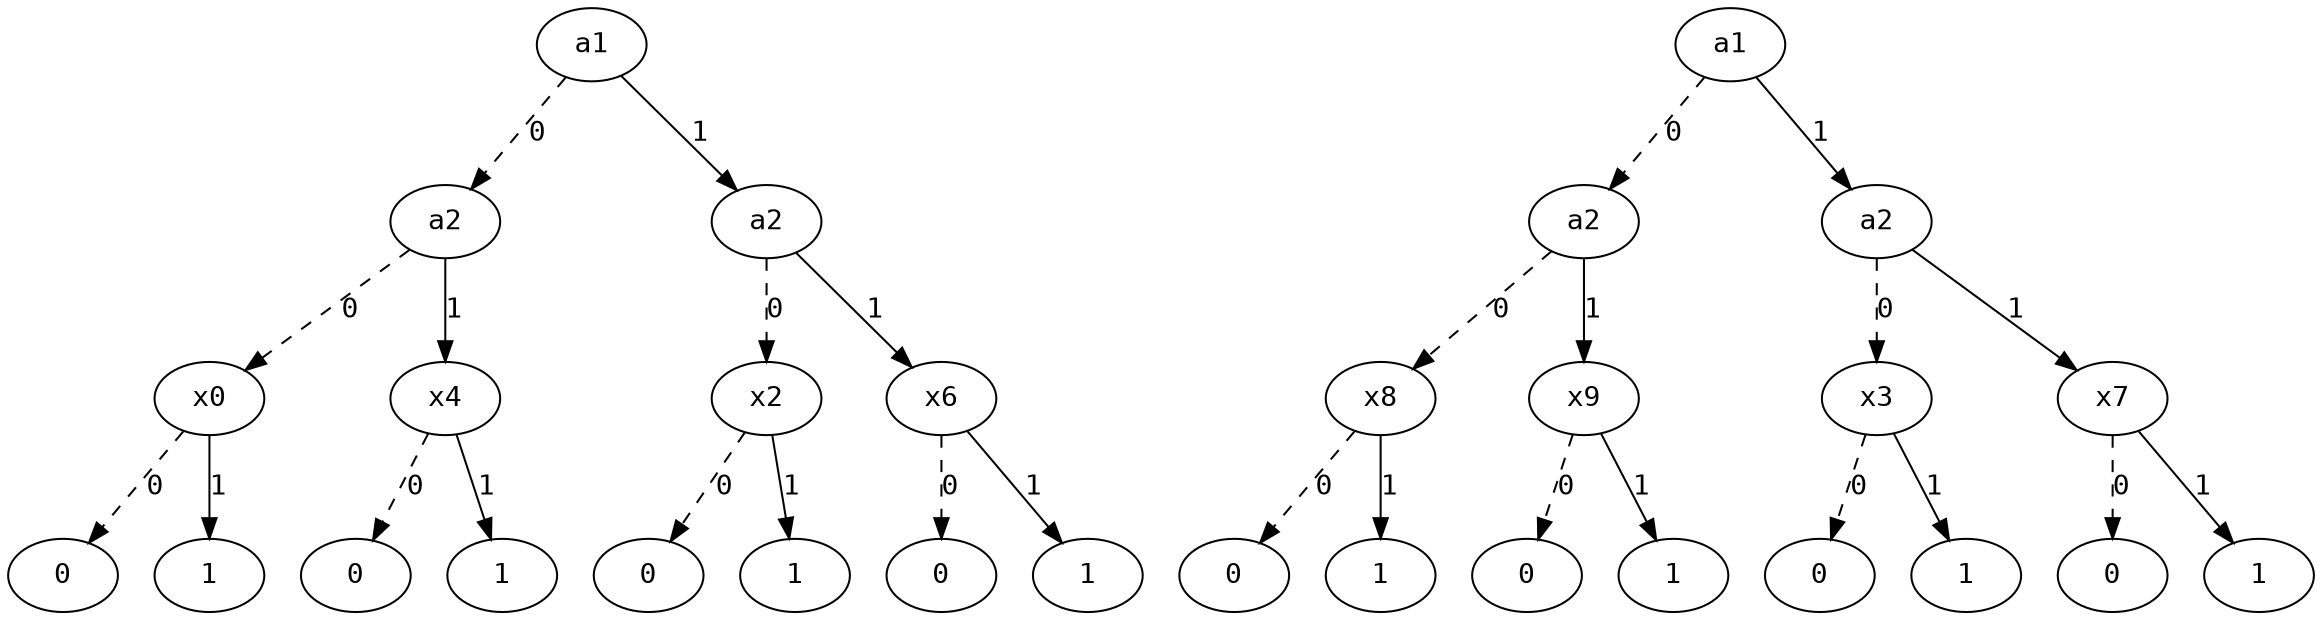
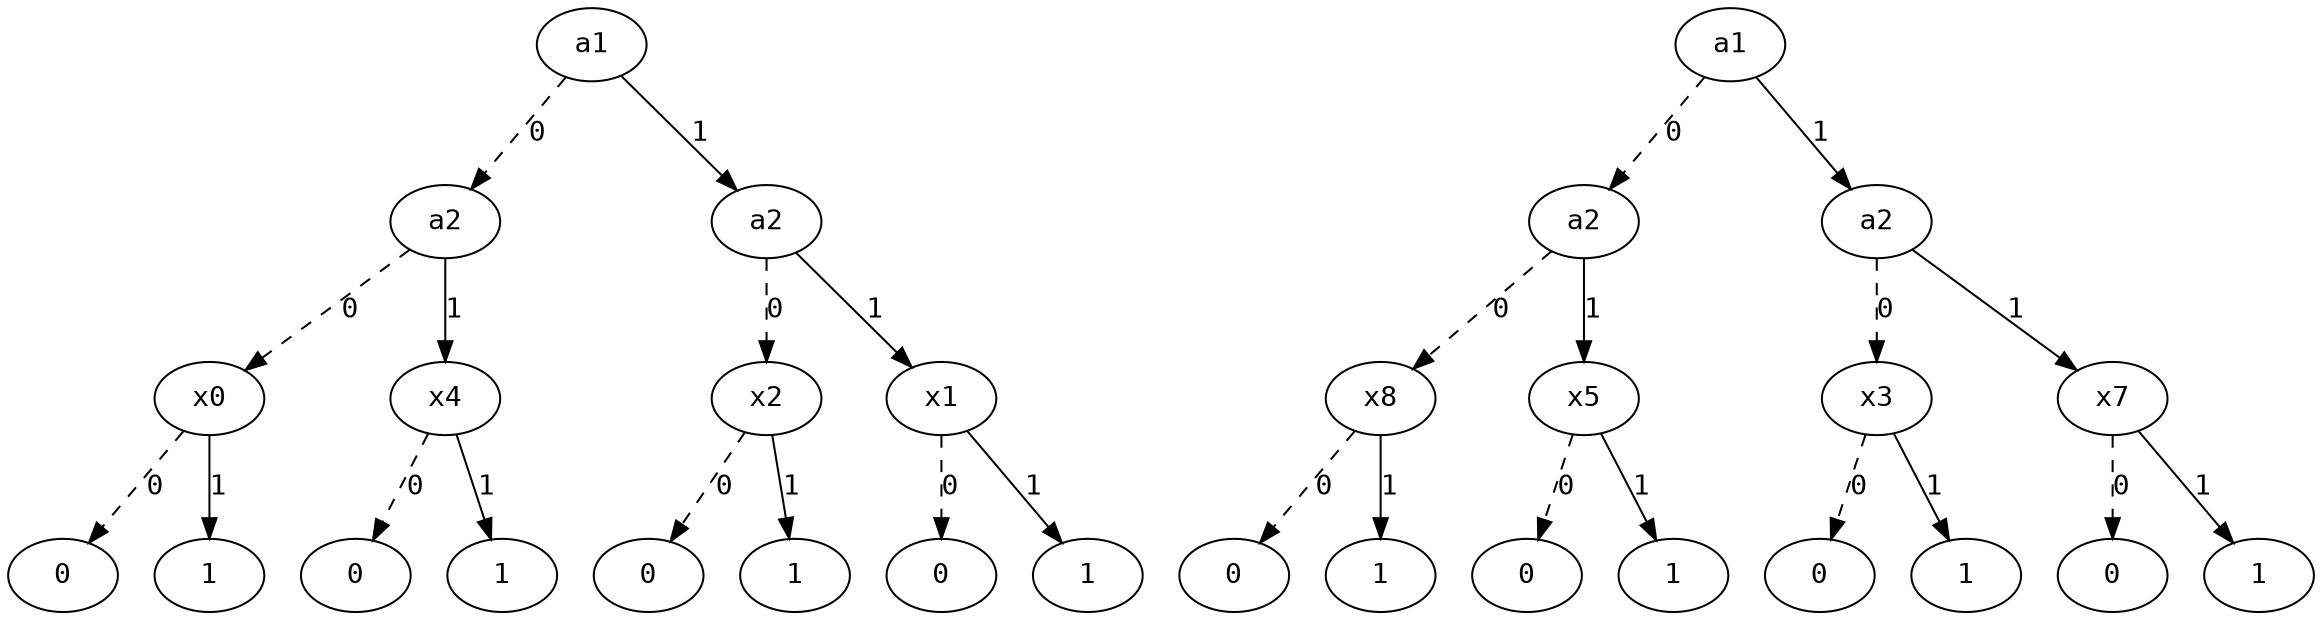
(941, 399) -> (941, 399)
(1584, 399) -> (1584, 399)
